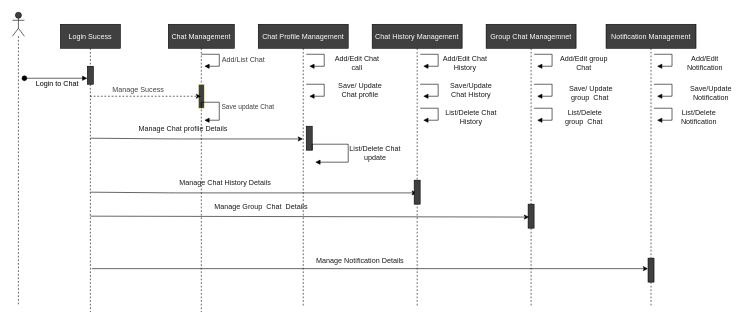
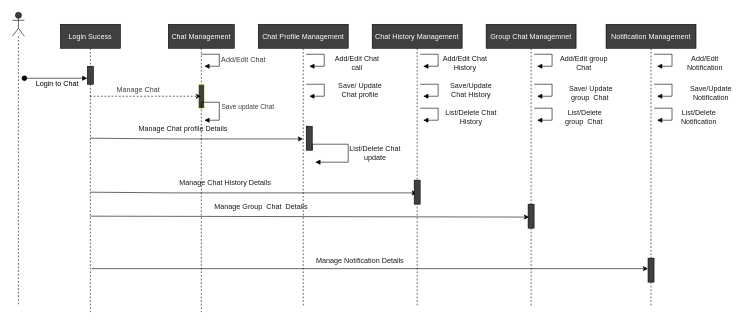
(244, 60) -> (244, 60)
(138, 90) -> (138, 90)
